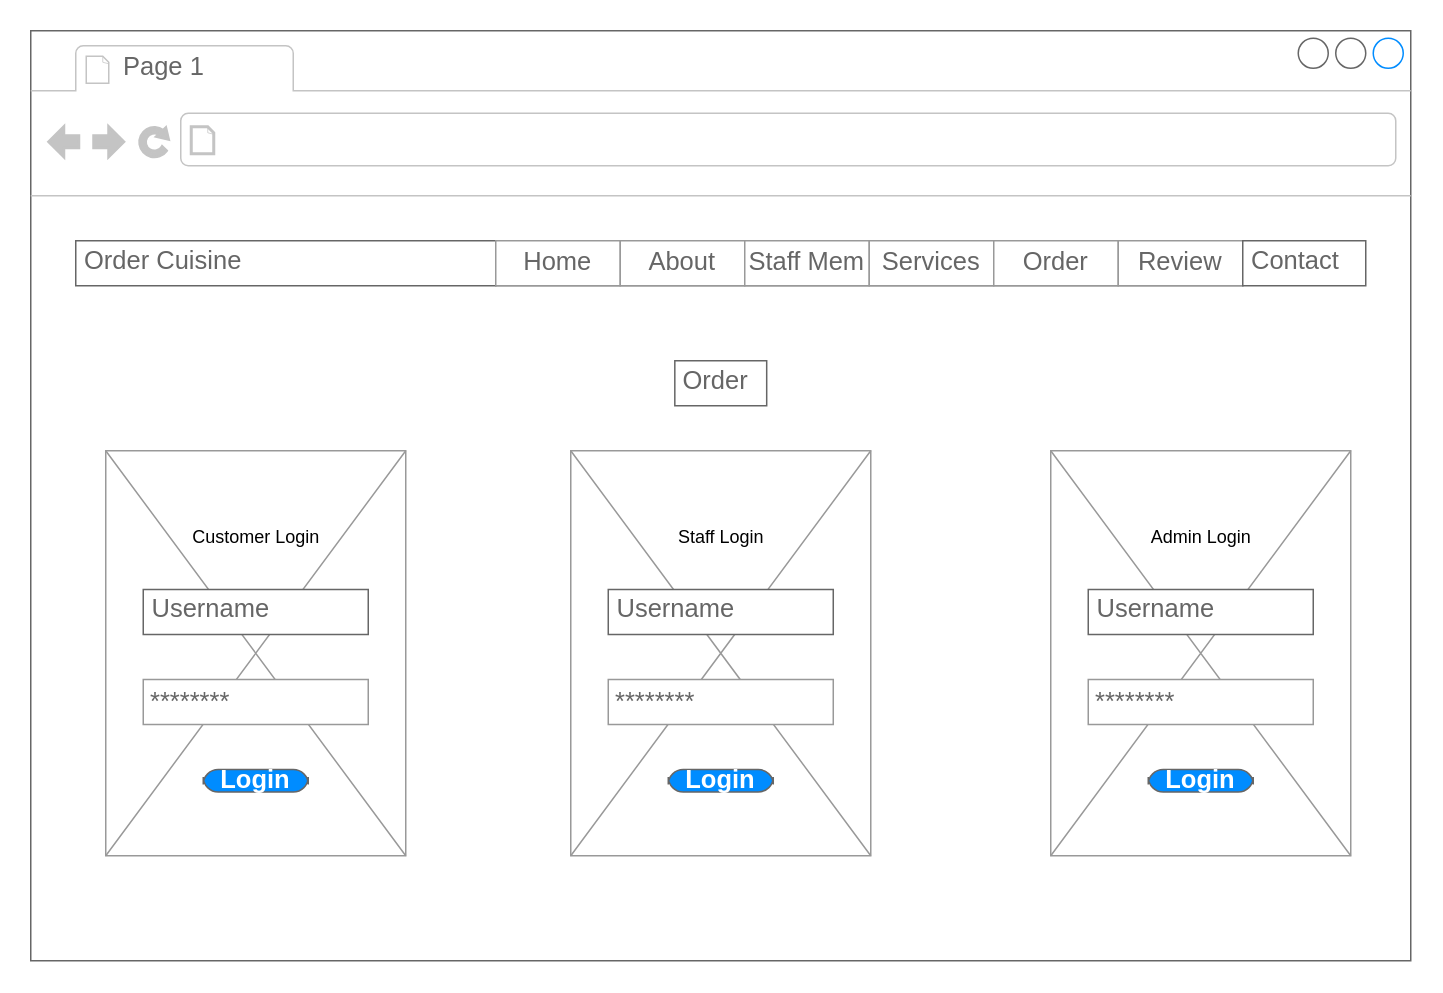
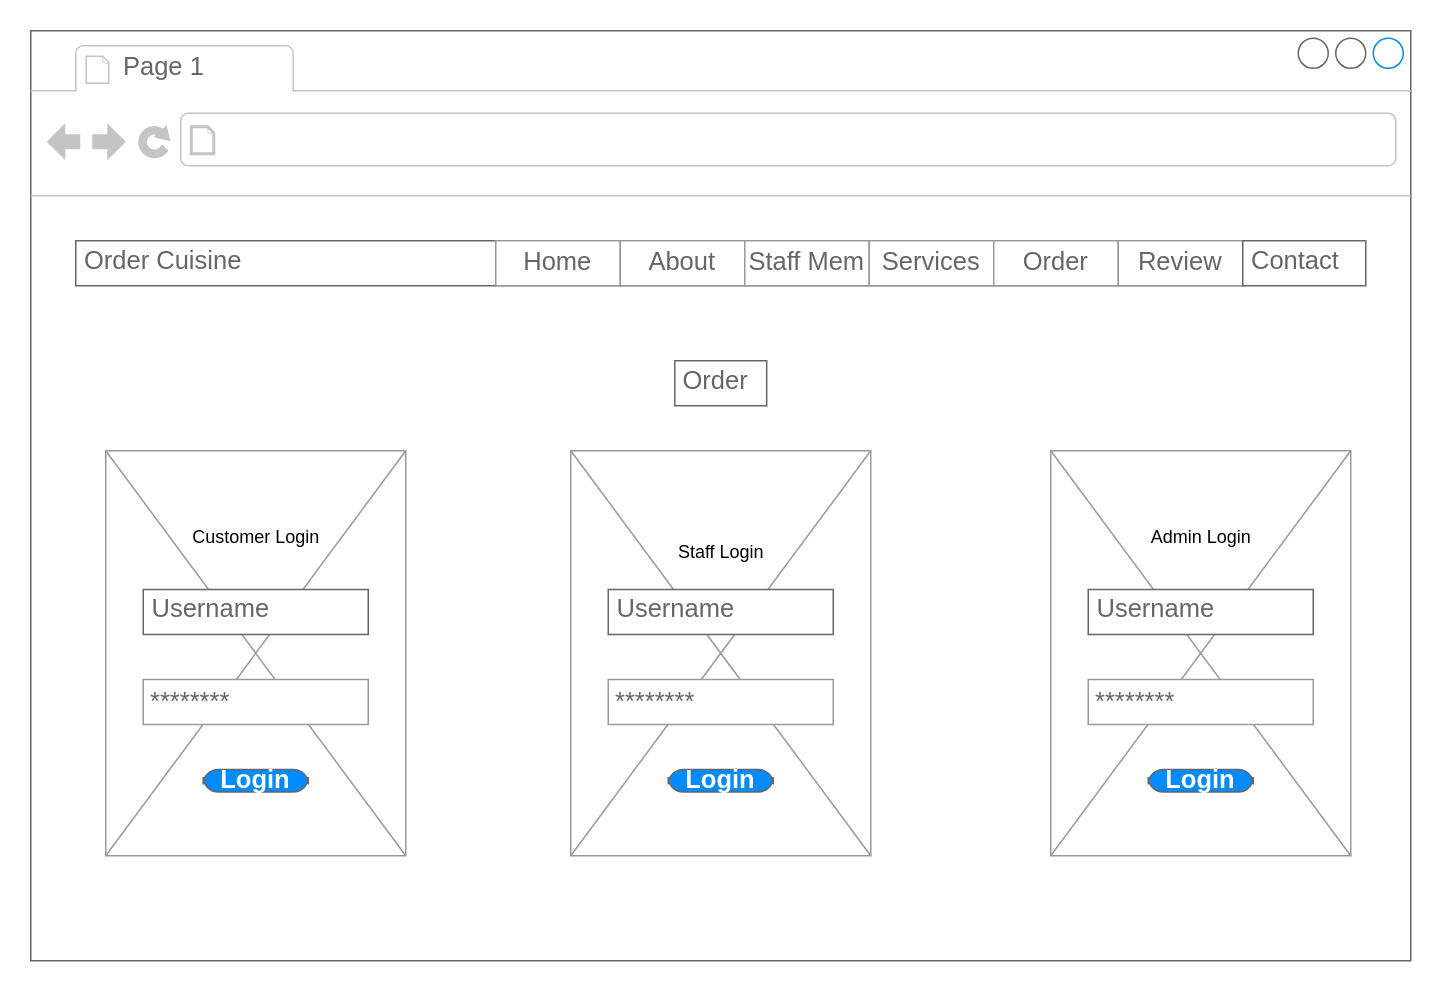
(721, 537) -> (721, 552)
